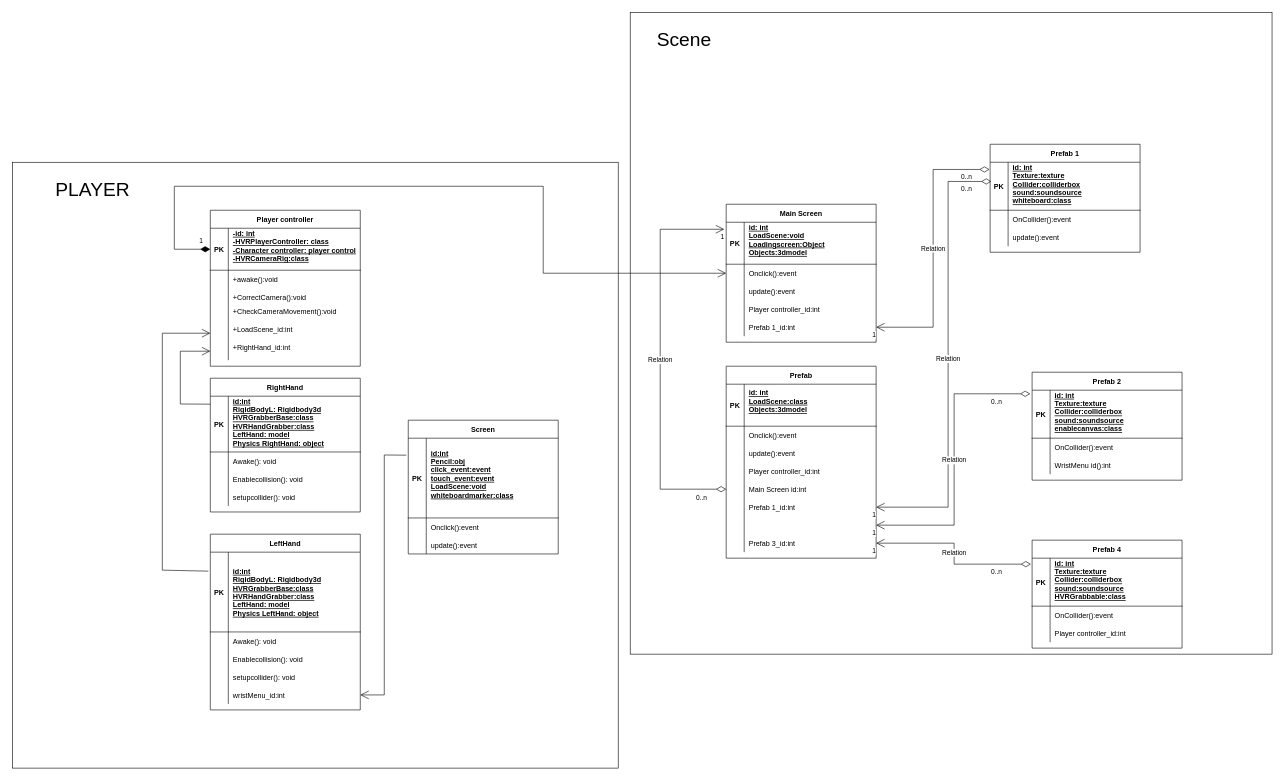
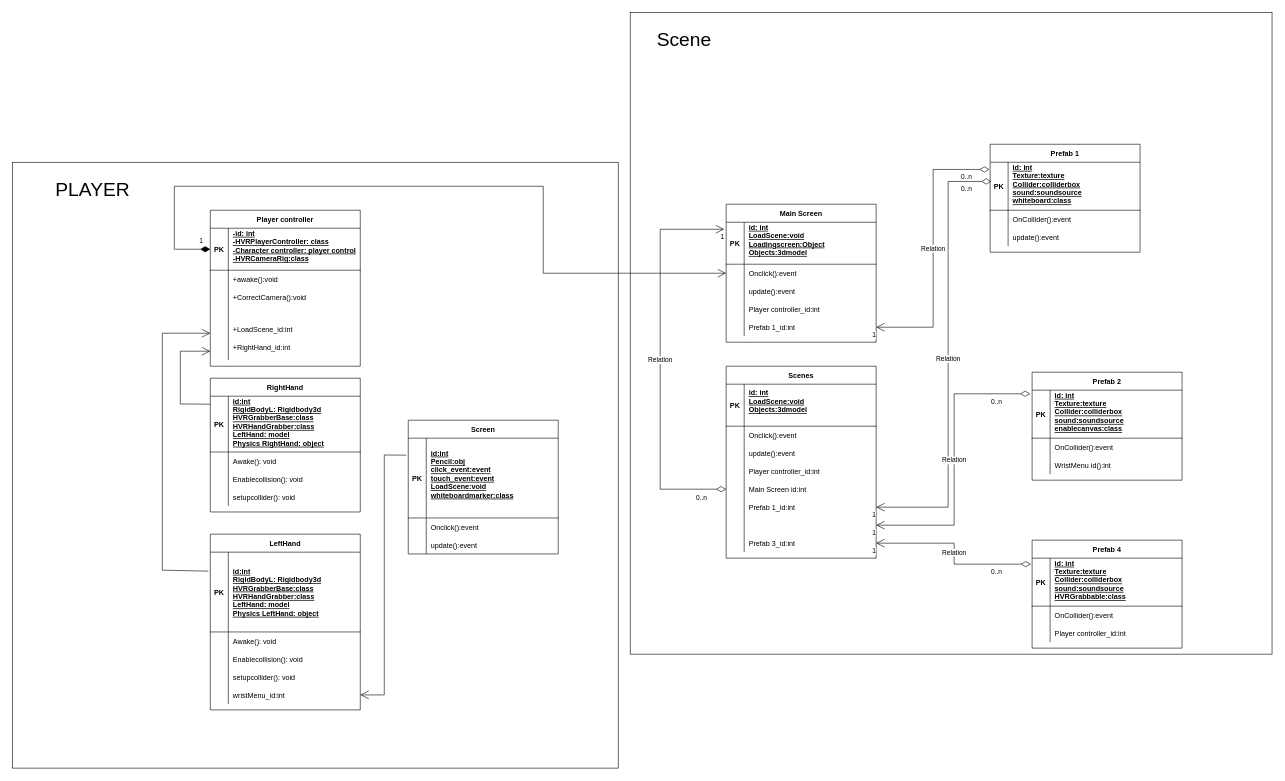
(294, 315) -> none
(801, 376) -> (801, 376)
(759, 393) -> (759, 393)
